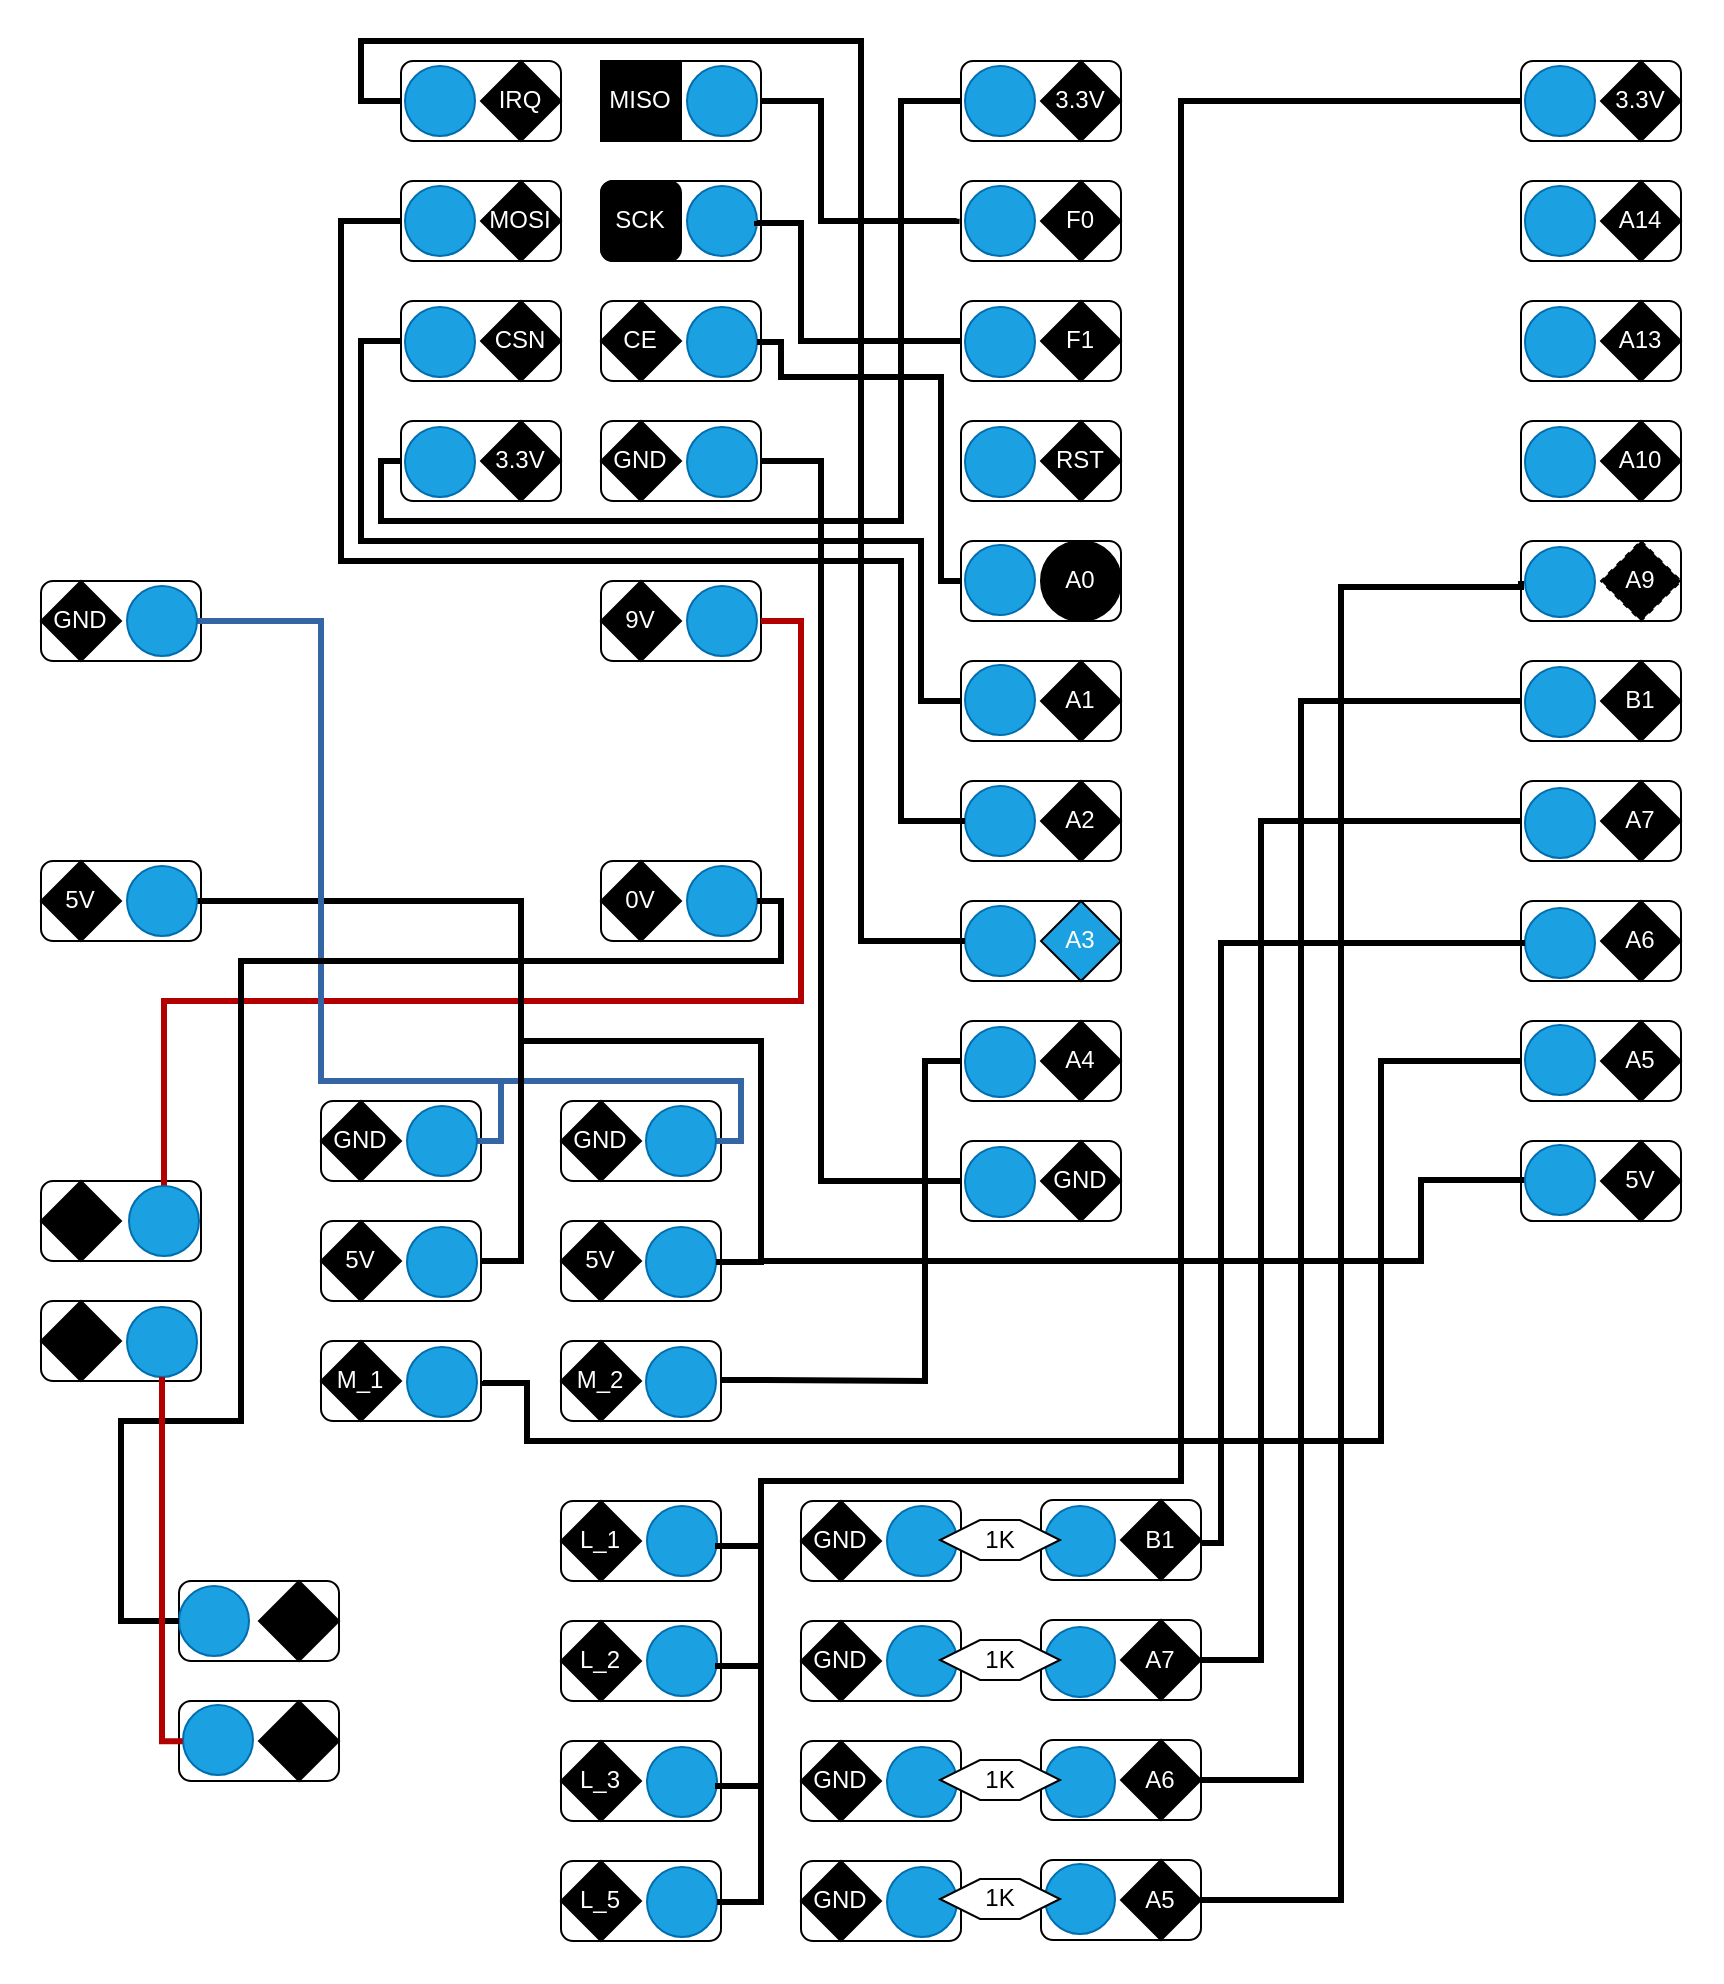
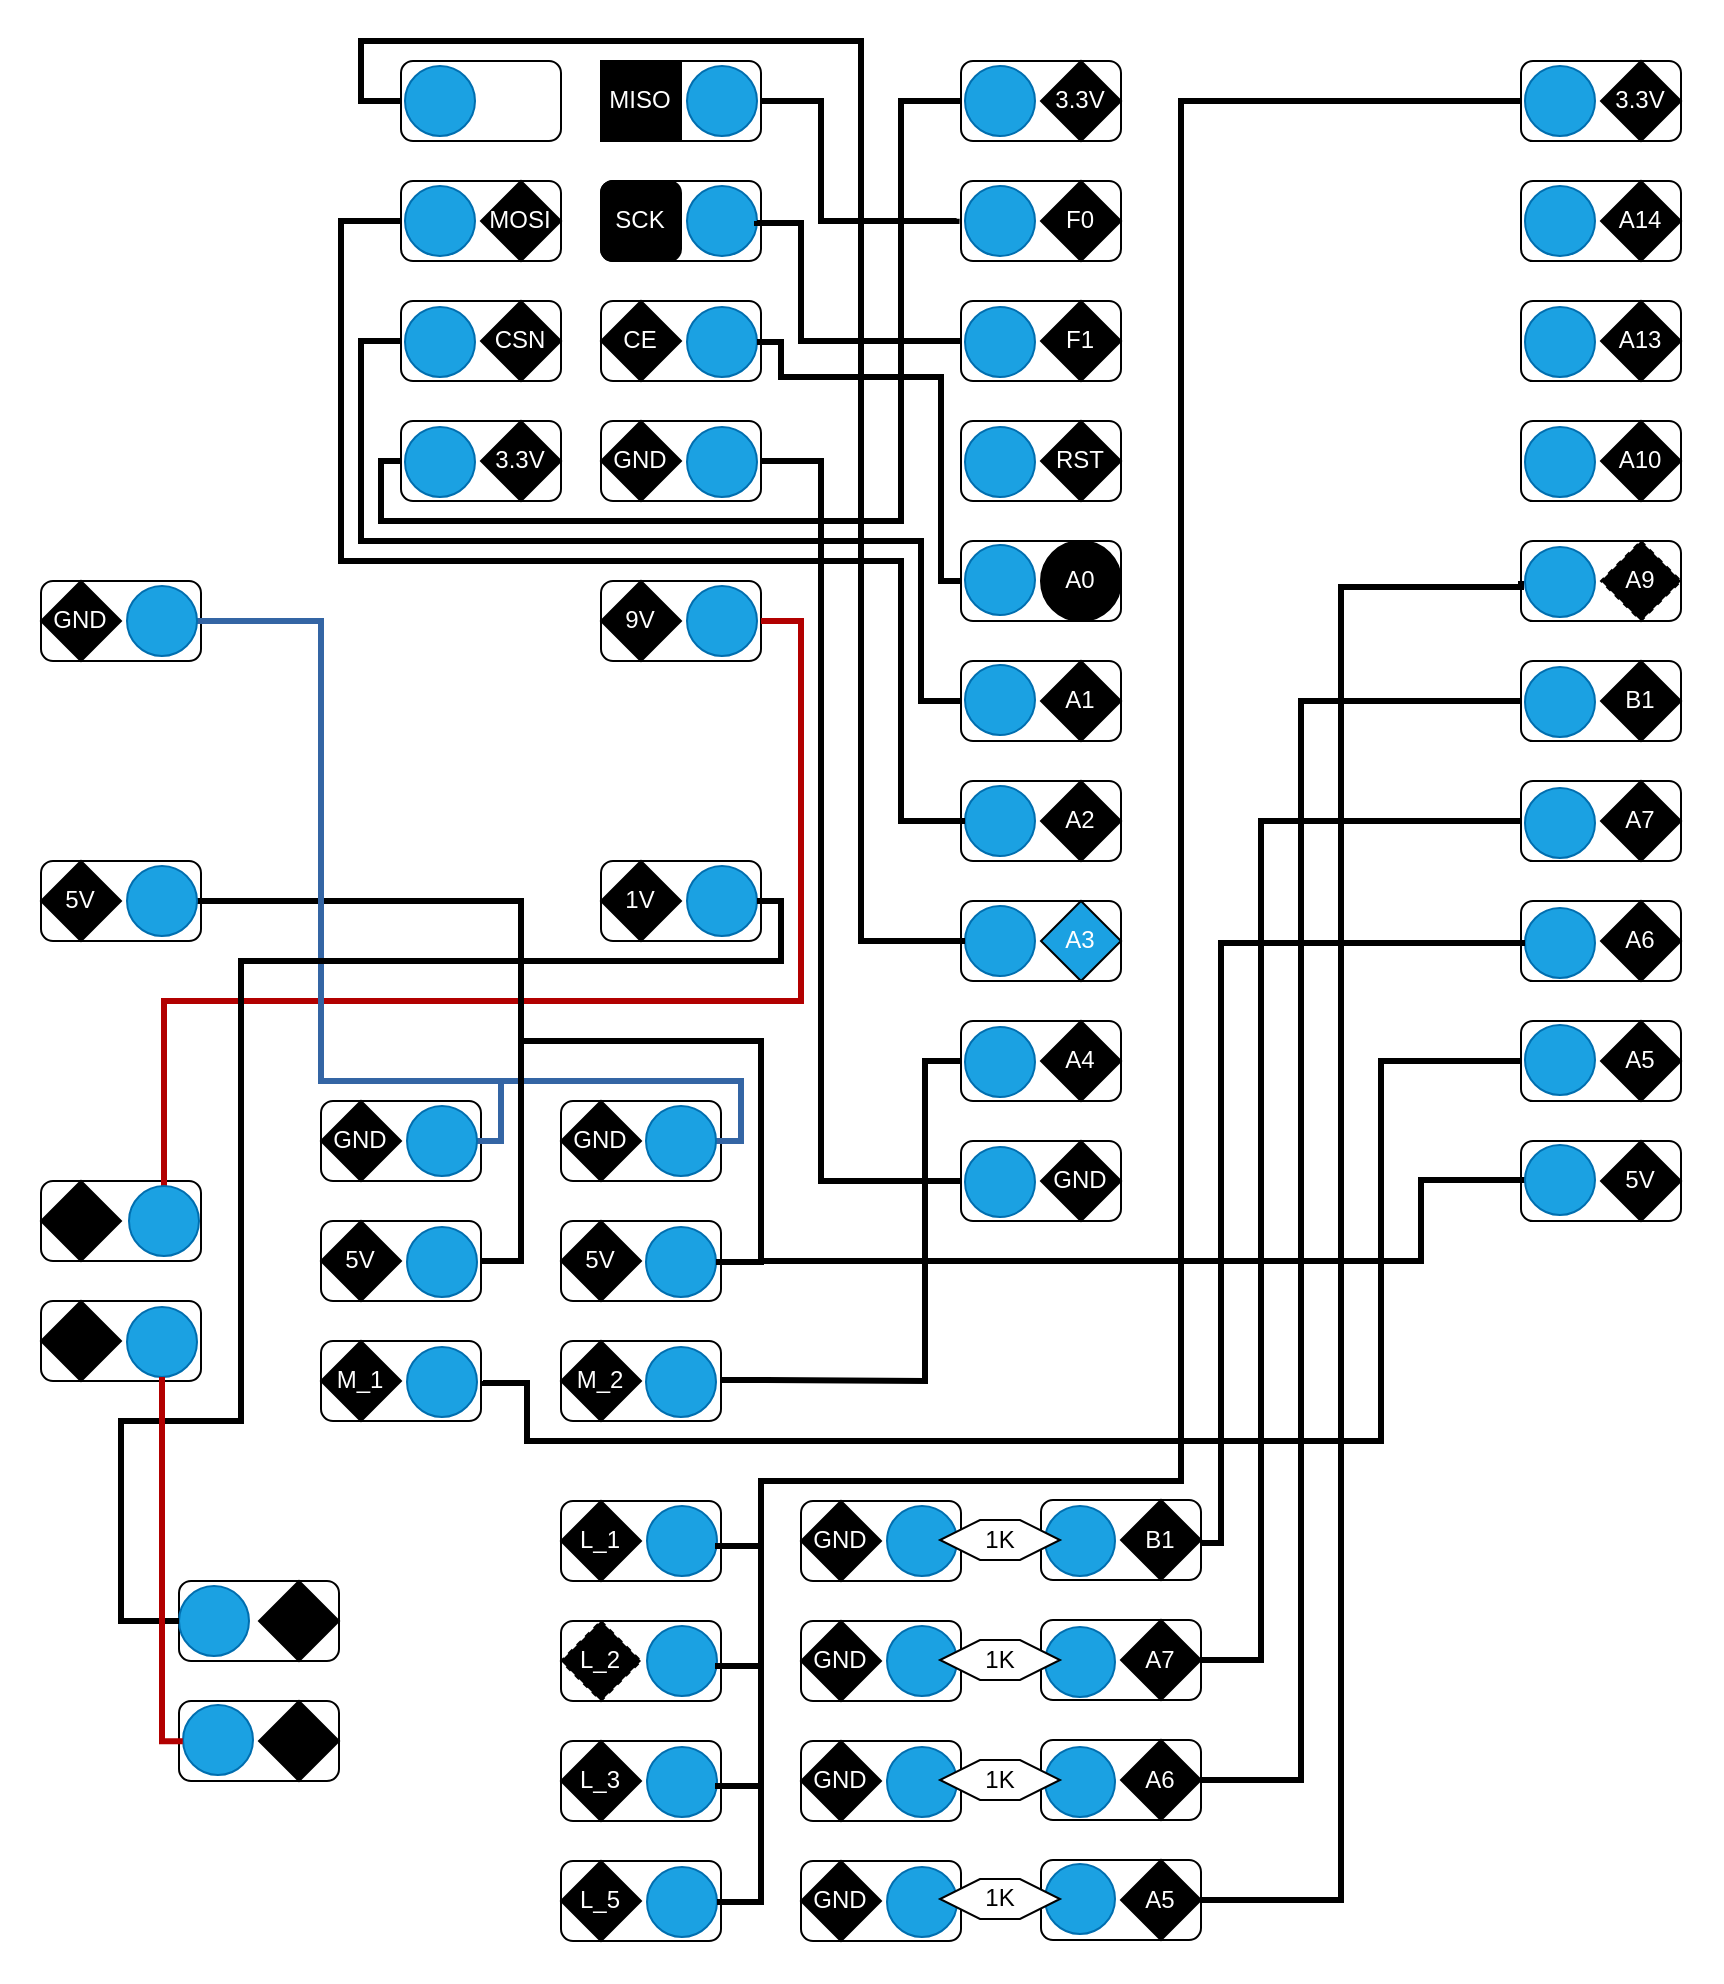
(521, 101) -> none
(641, 901) -> (641, 901)
(601, 1661) -> (601, 1661)
